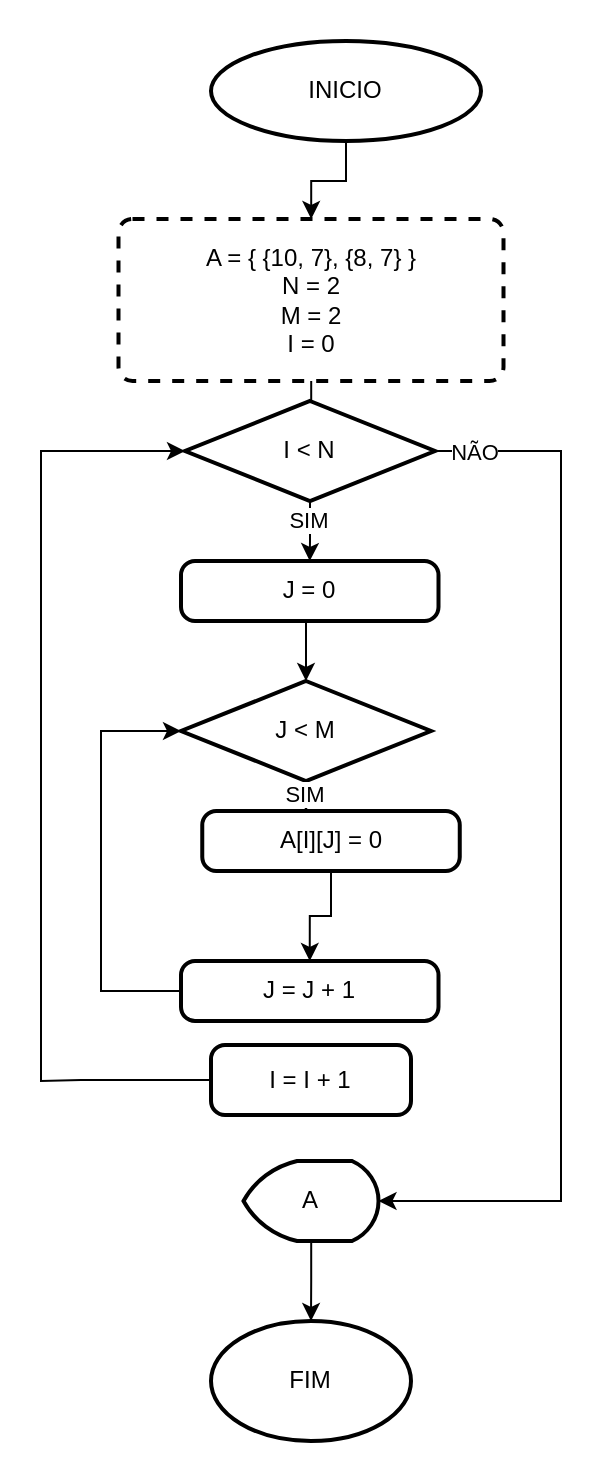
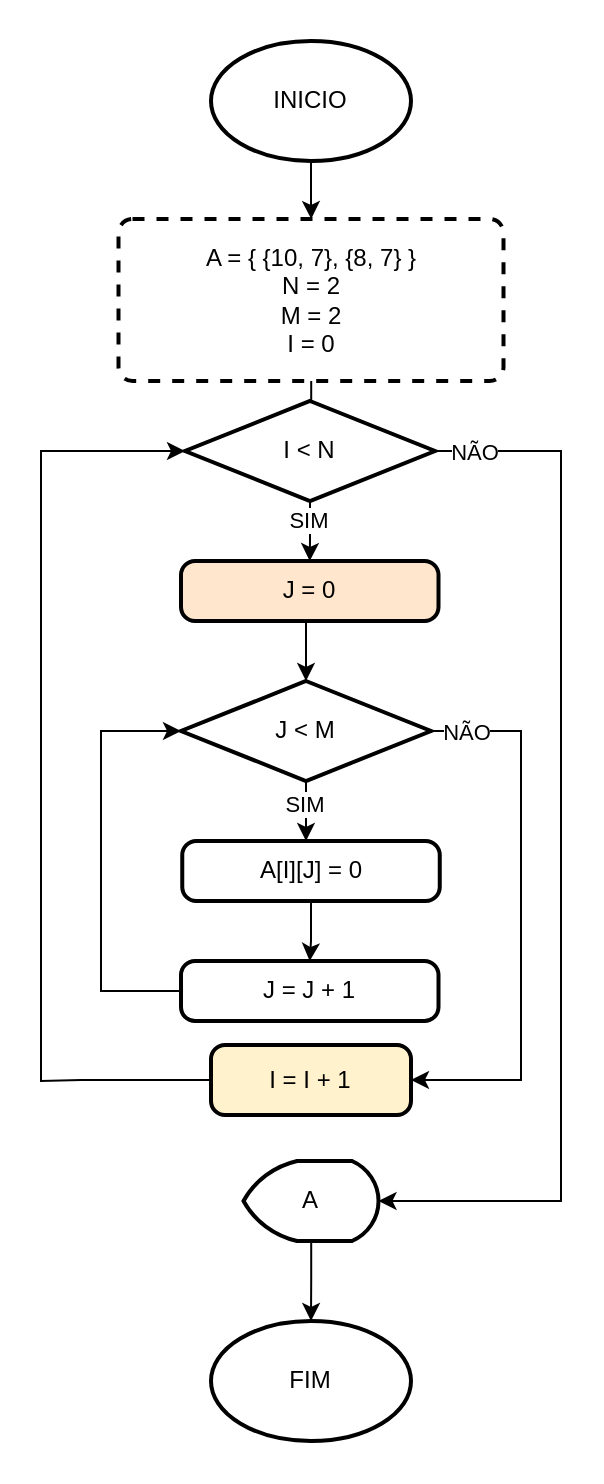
(346, 91) -> (311, 101)
(310, 591) -> (310, 591)
(331, 841) -> (311, 871)
none -> (521, 910)
(311, 1080) -> (311, 1080)
